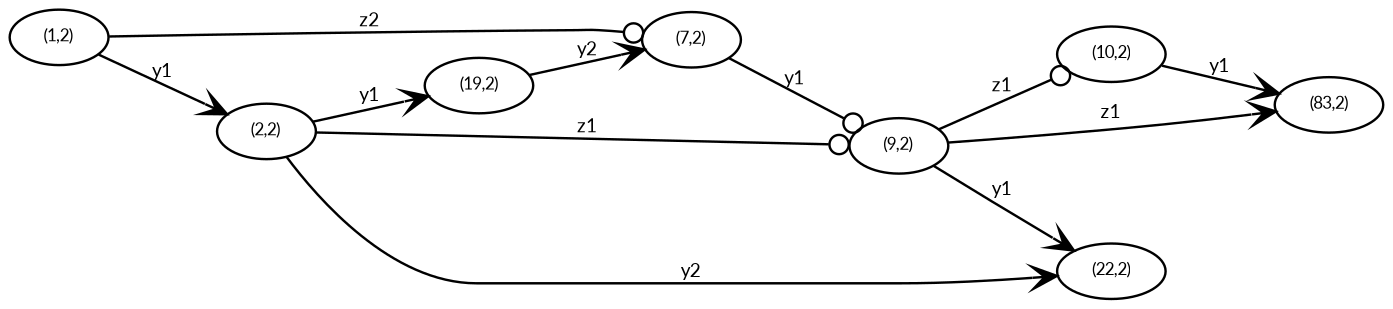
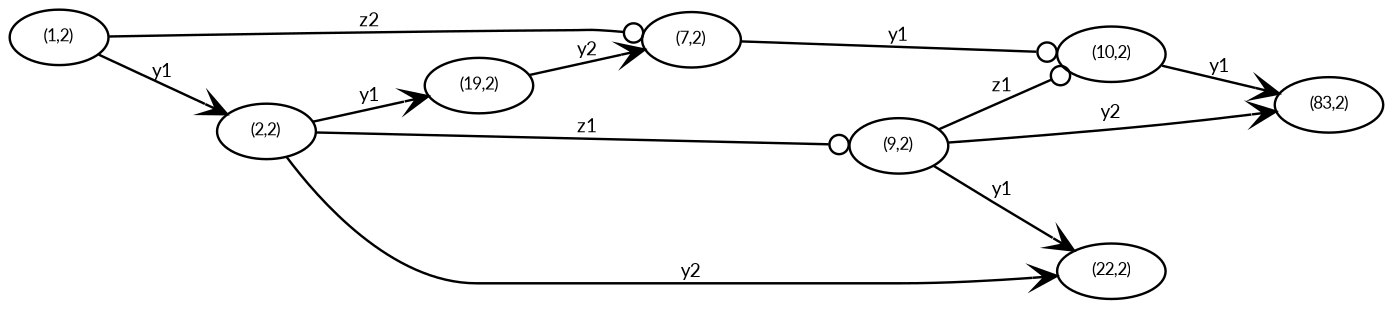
(786, 88) -> (889, 47)
(1111, 113) -> (1111, 113)
